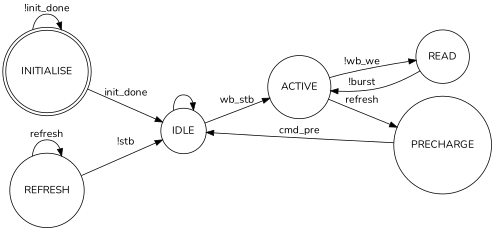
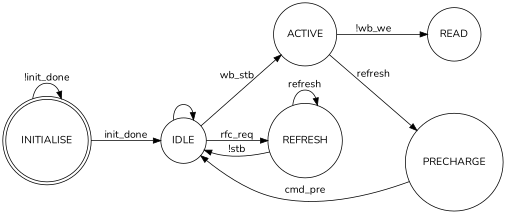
(381, 88) -> none
none -> (233, 141)
